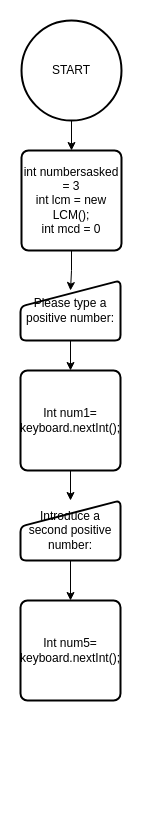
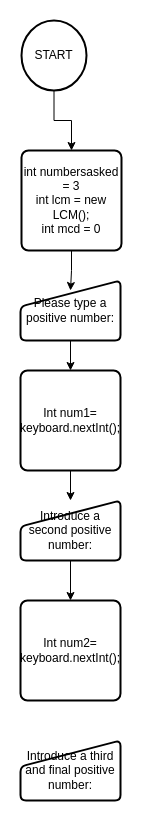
(72, 71) -> (54, 56)
(71, 651) -> (71, 651)
none -> (71, 771)
